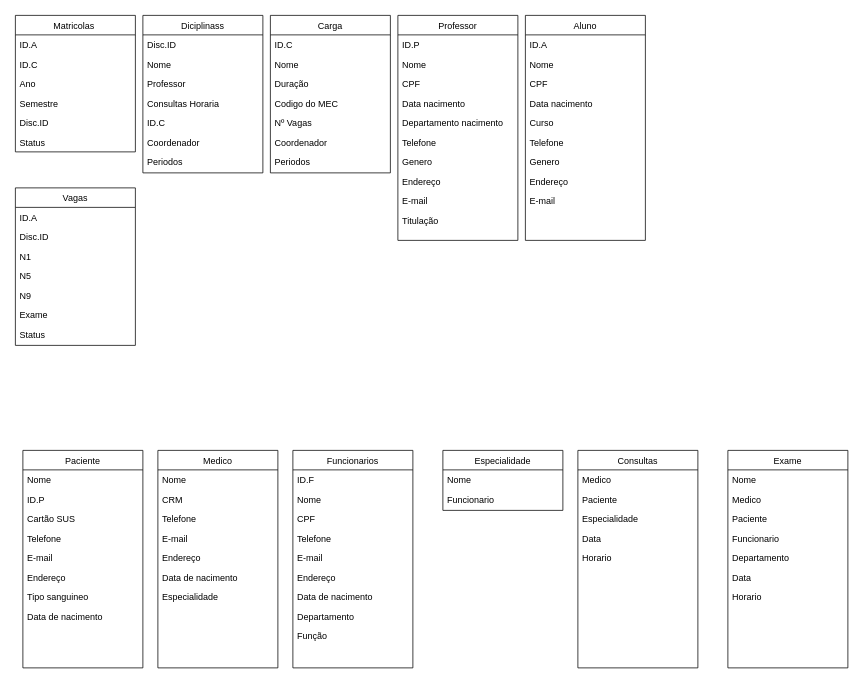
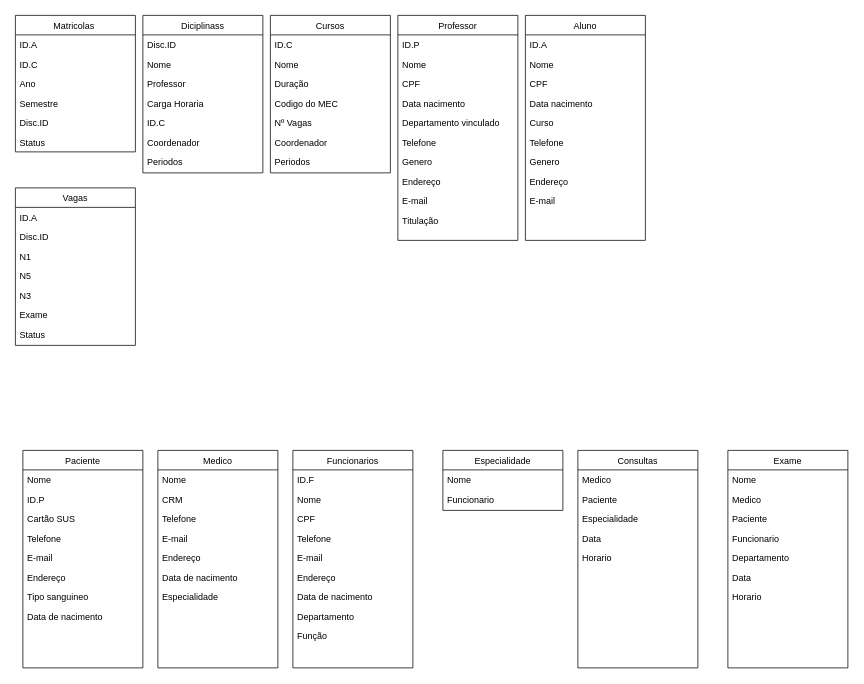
(330, 26) -> (330, 26)
(186, 104) -> (177, 104)
(455, 123) -> (454, 123)
(25, 296) -> (25, 296)
